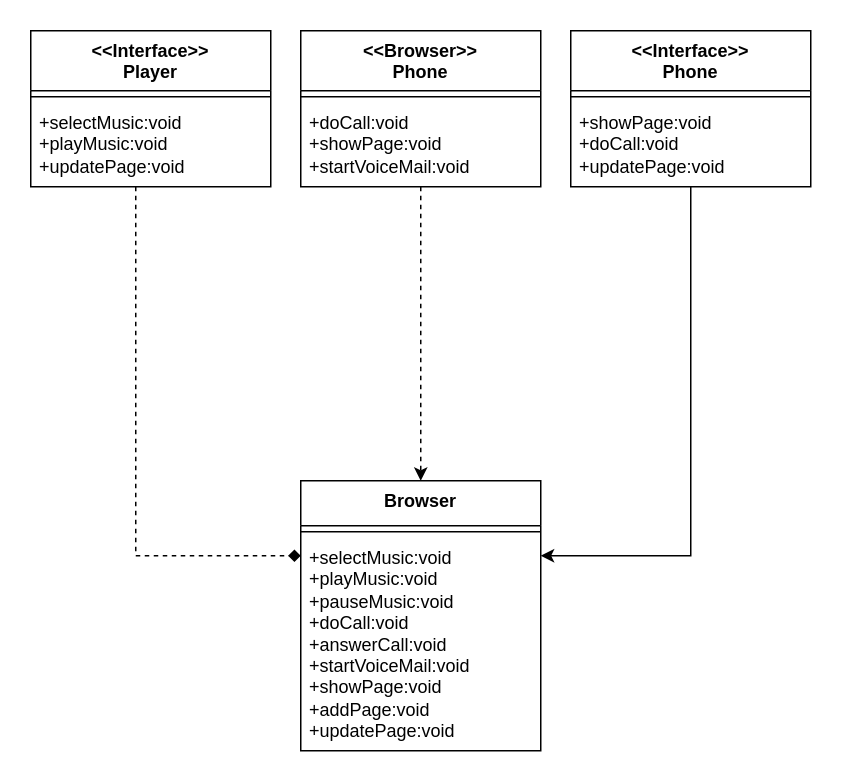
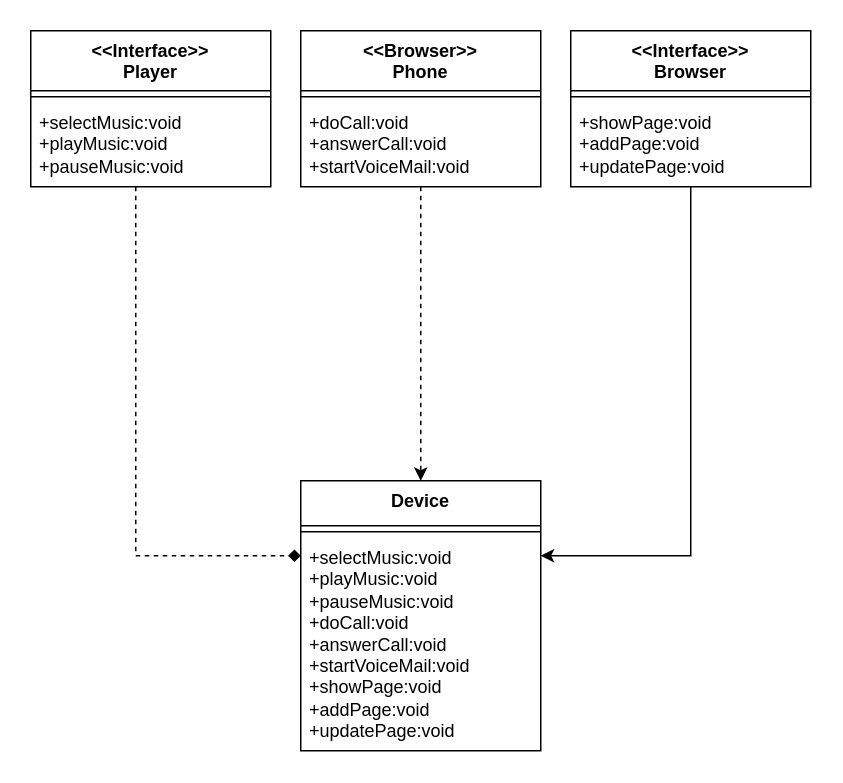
(691, 63) -> (691, 63)
(116, 146) -> (116, 146)
(399, 146) -> (399, 146)
(656, 146) -> (656, 146)
(421, 502) -> (421, 502)
